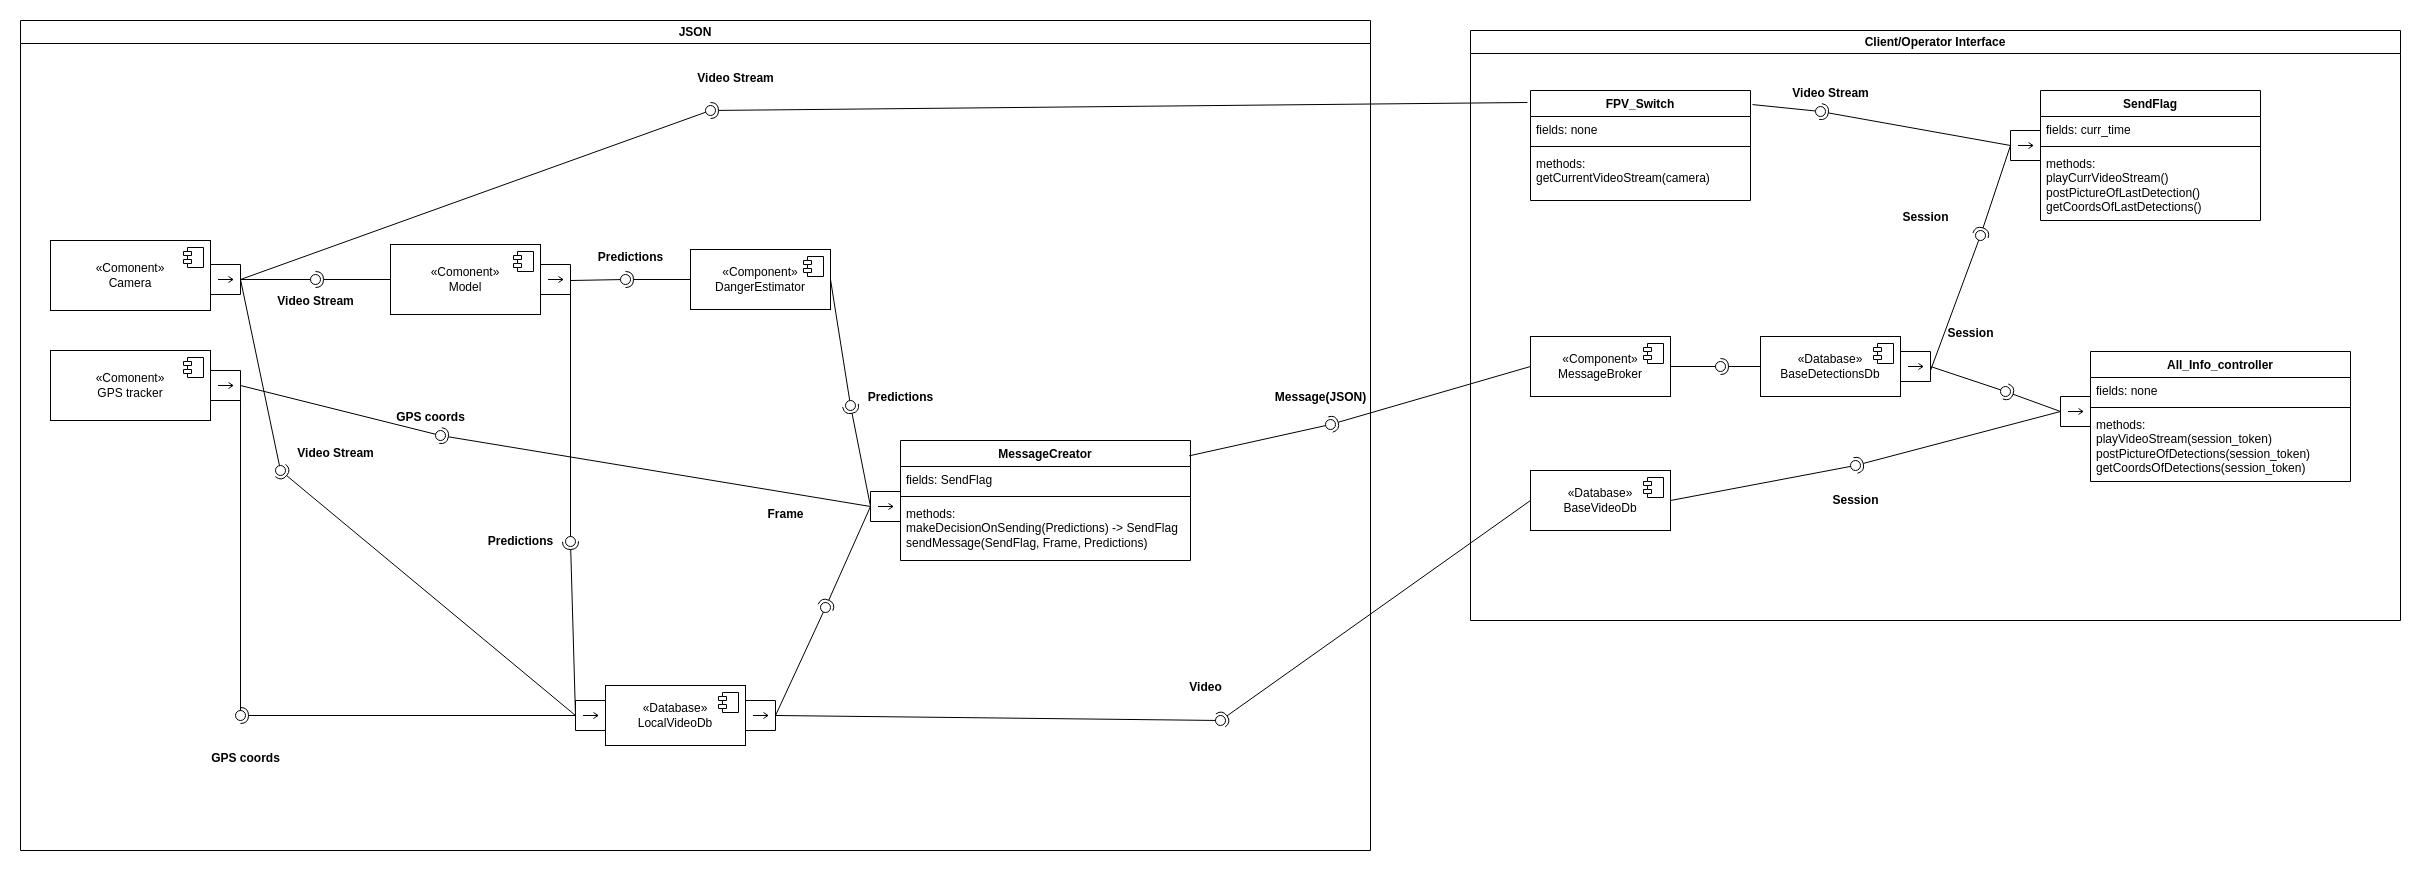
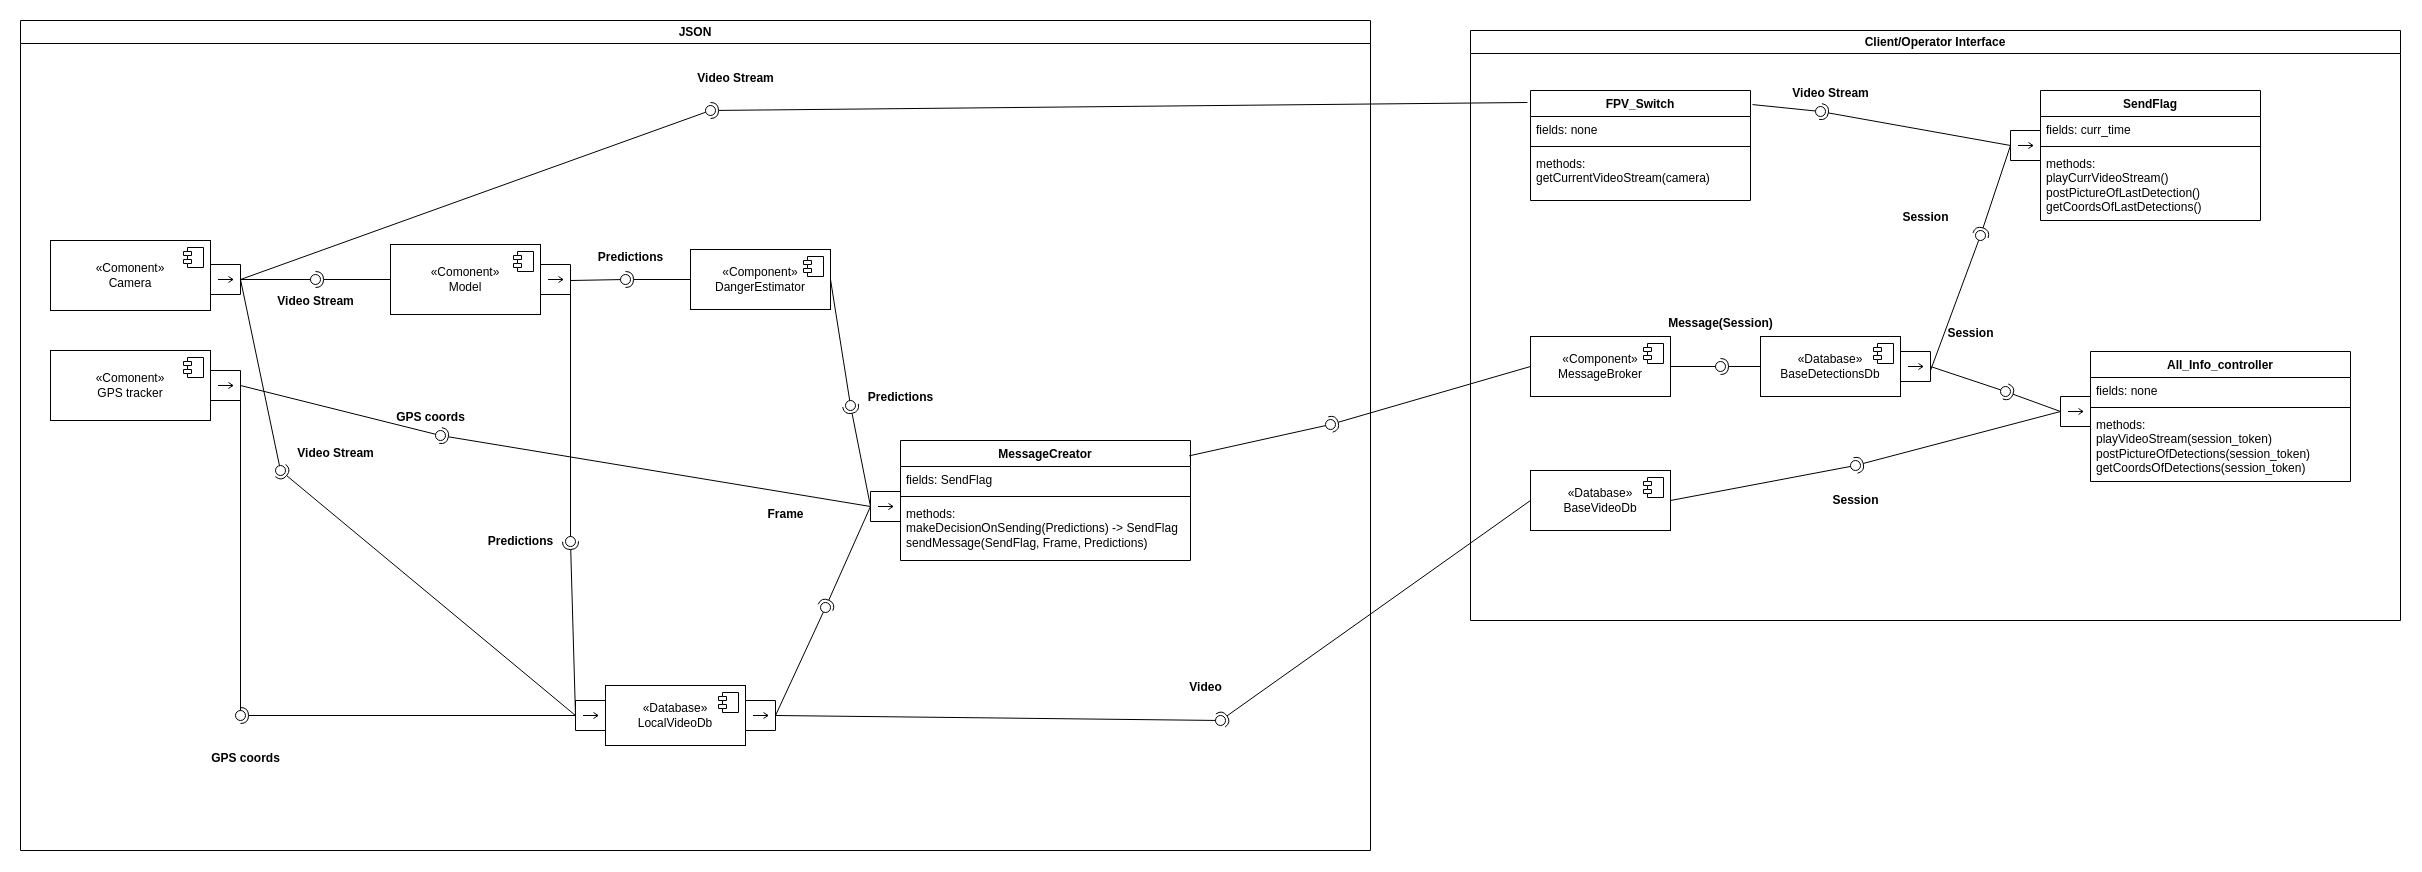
none -> (1721, 324)
(1321, 398) -> none
